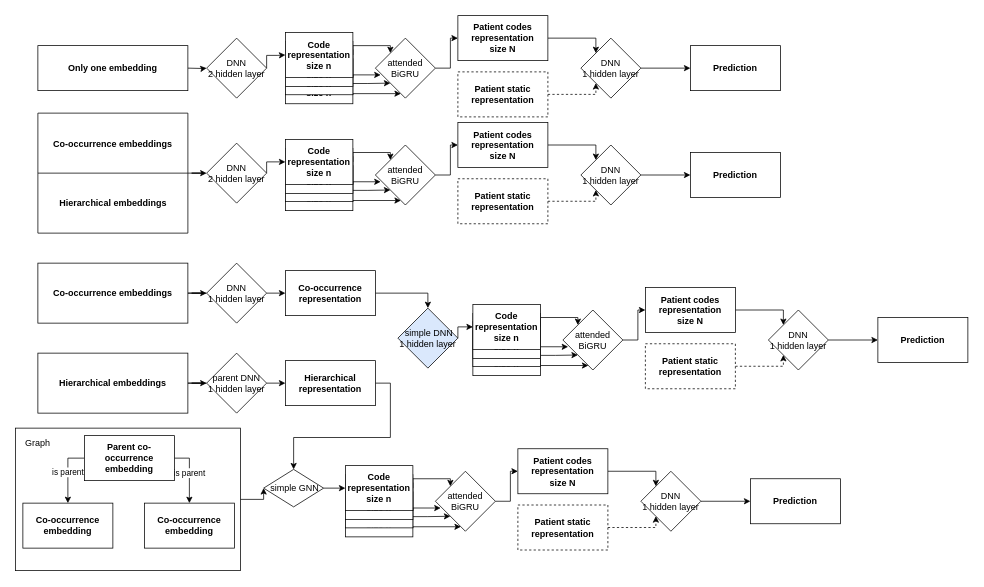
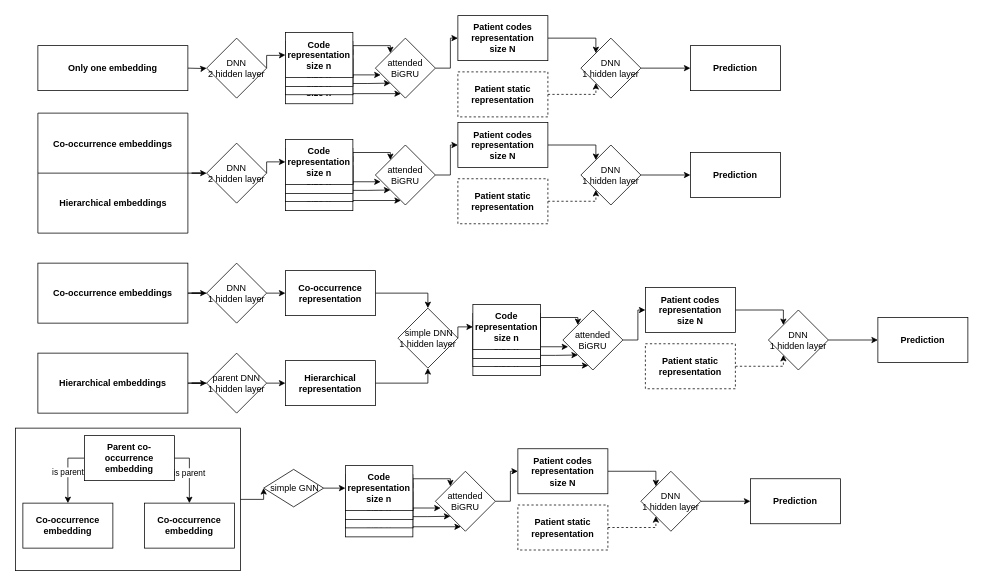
(428, 338) -> (428, 338)
(357, 437) -> (428, 380)
(38, 443) -> none
